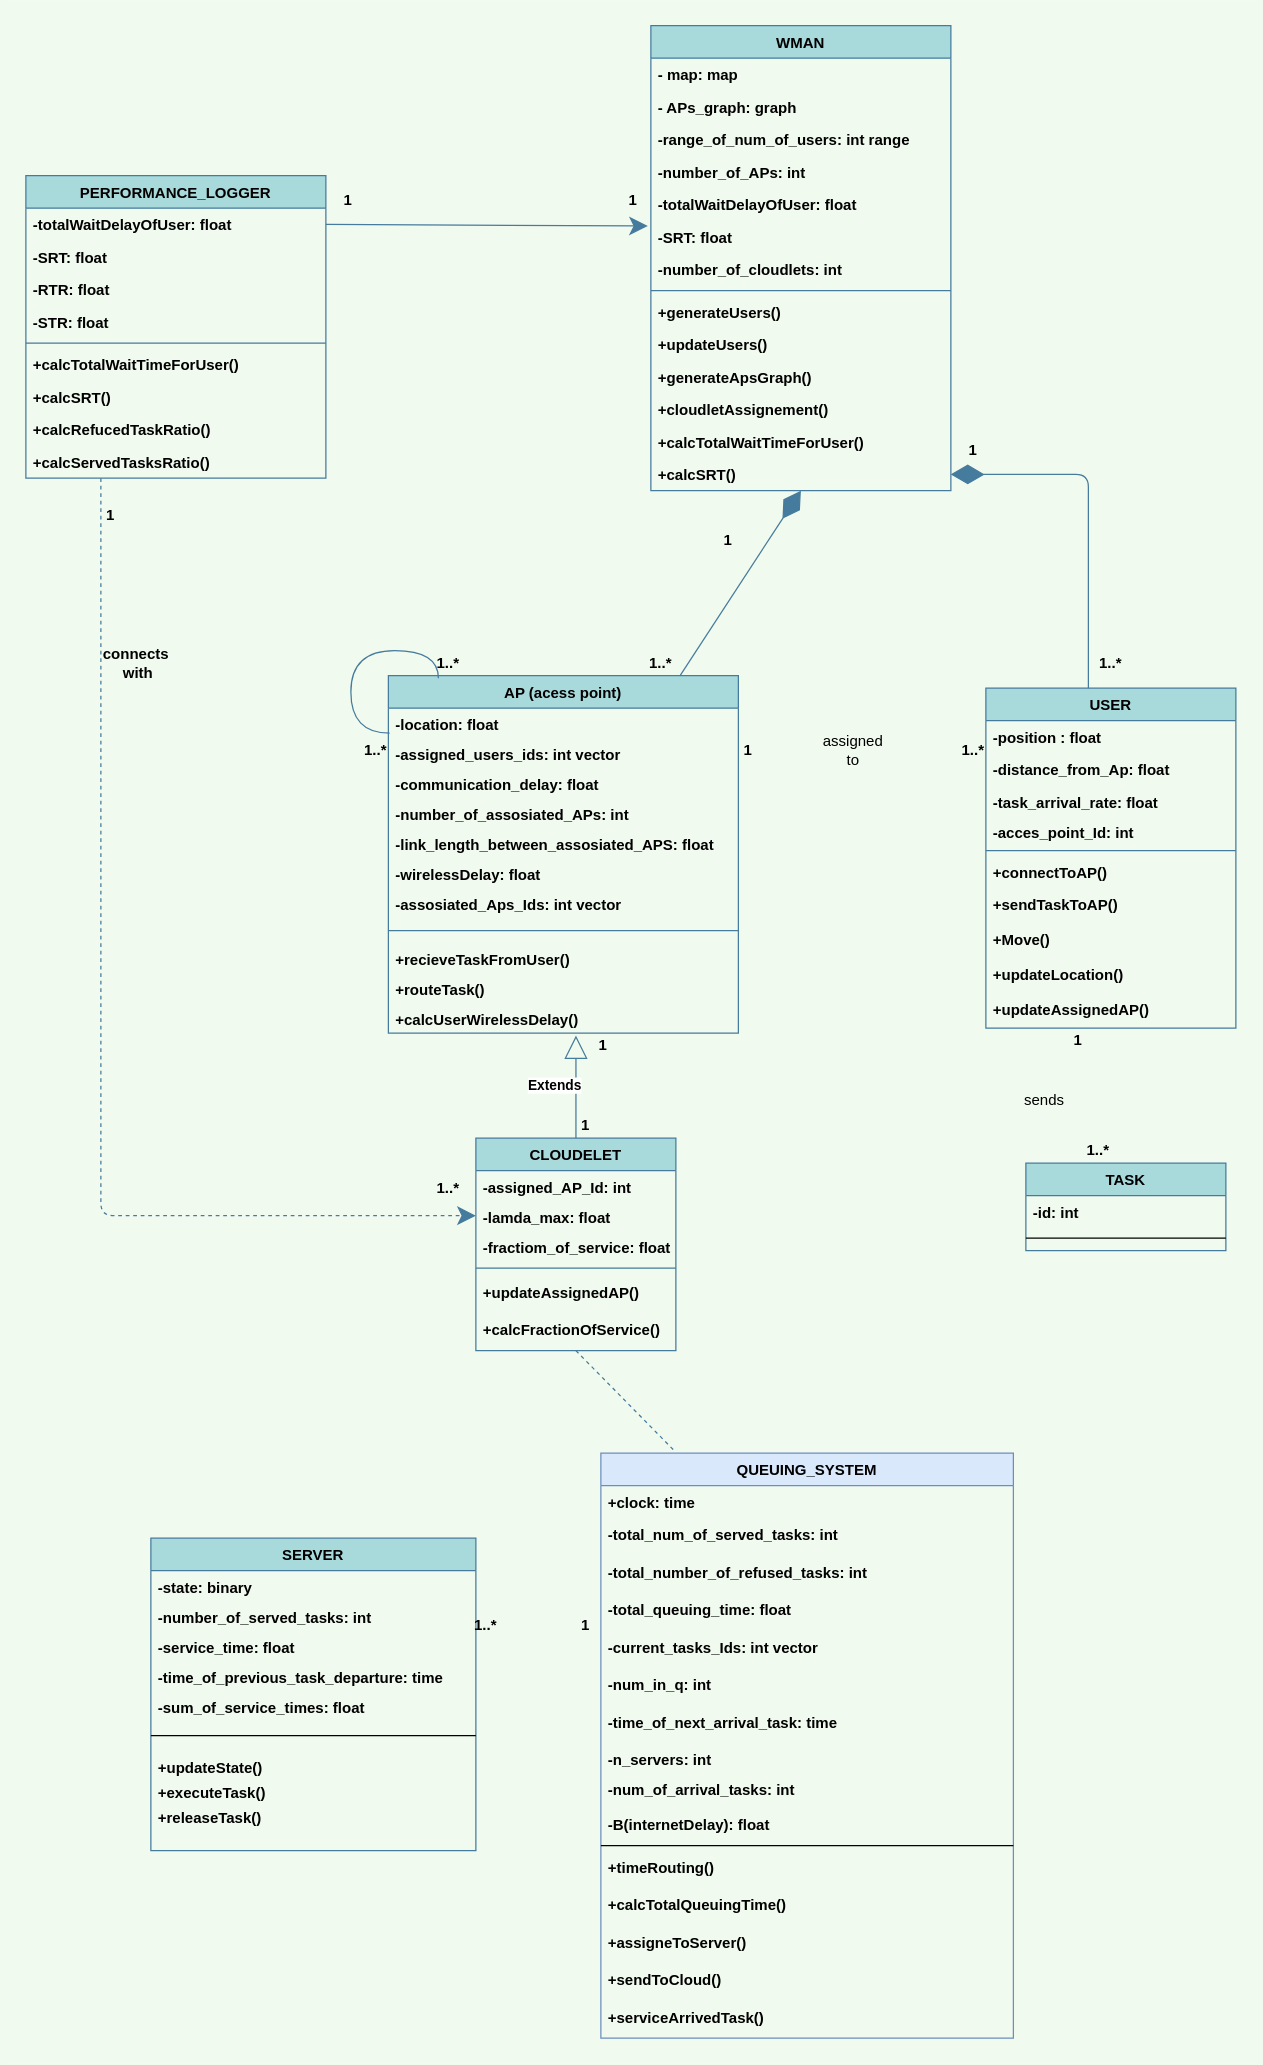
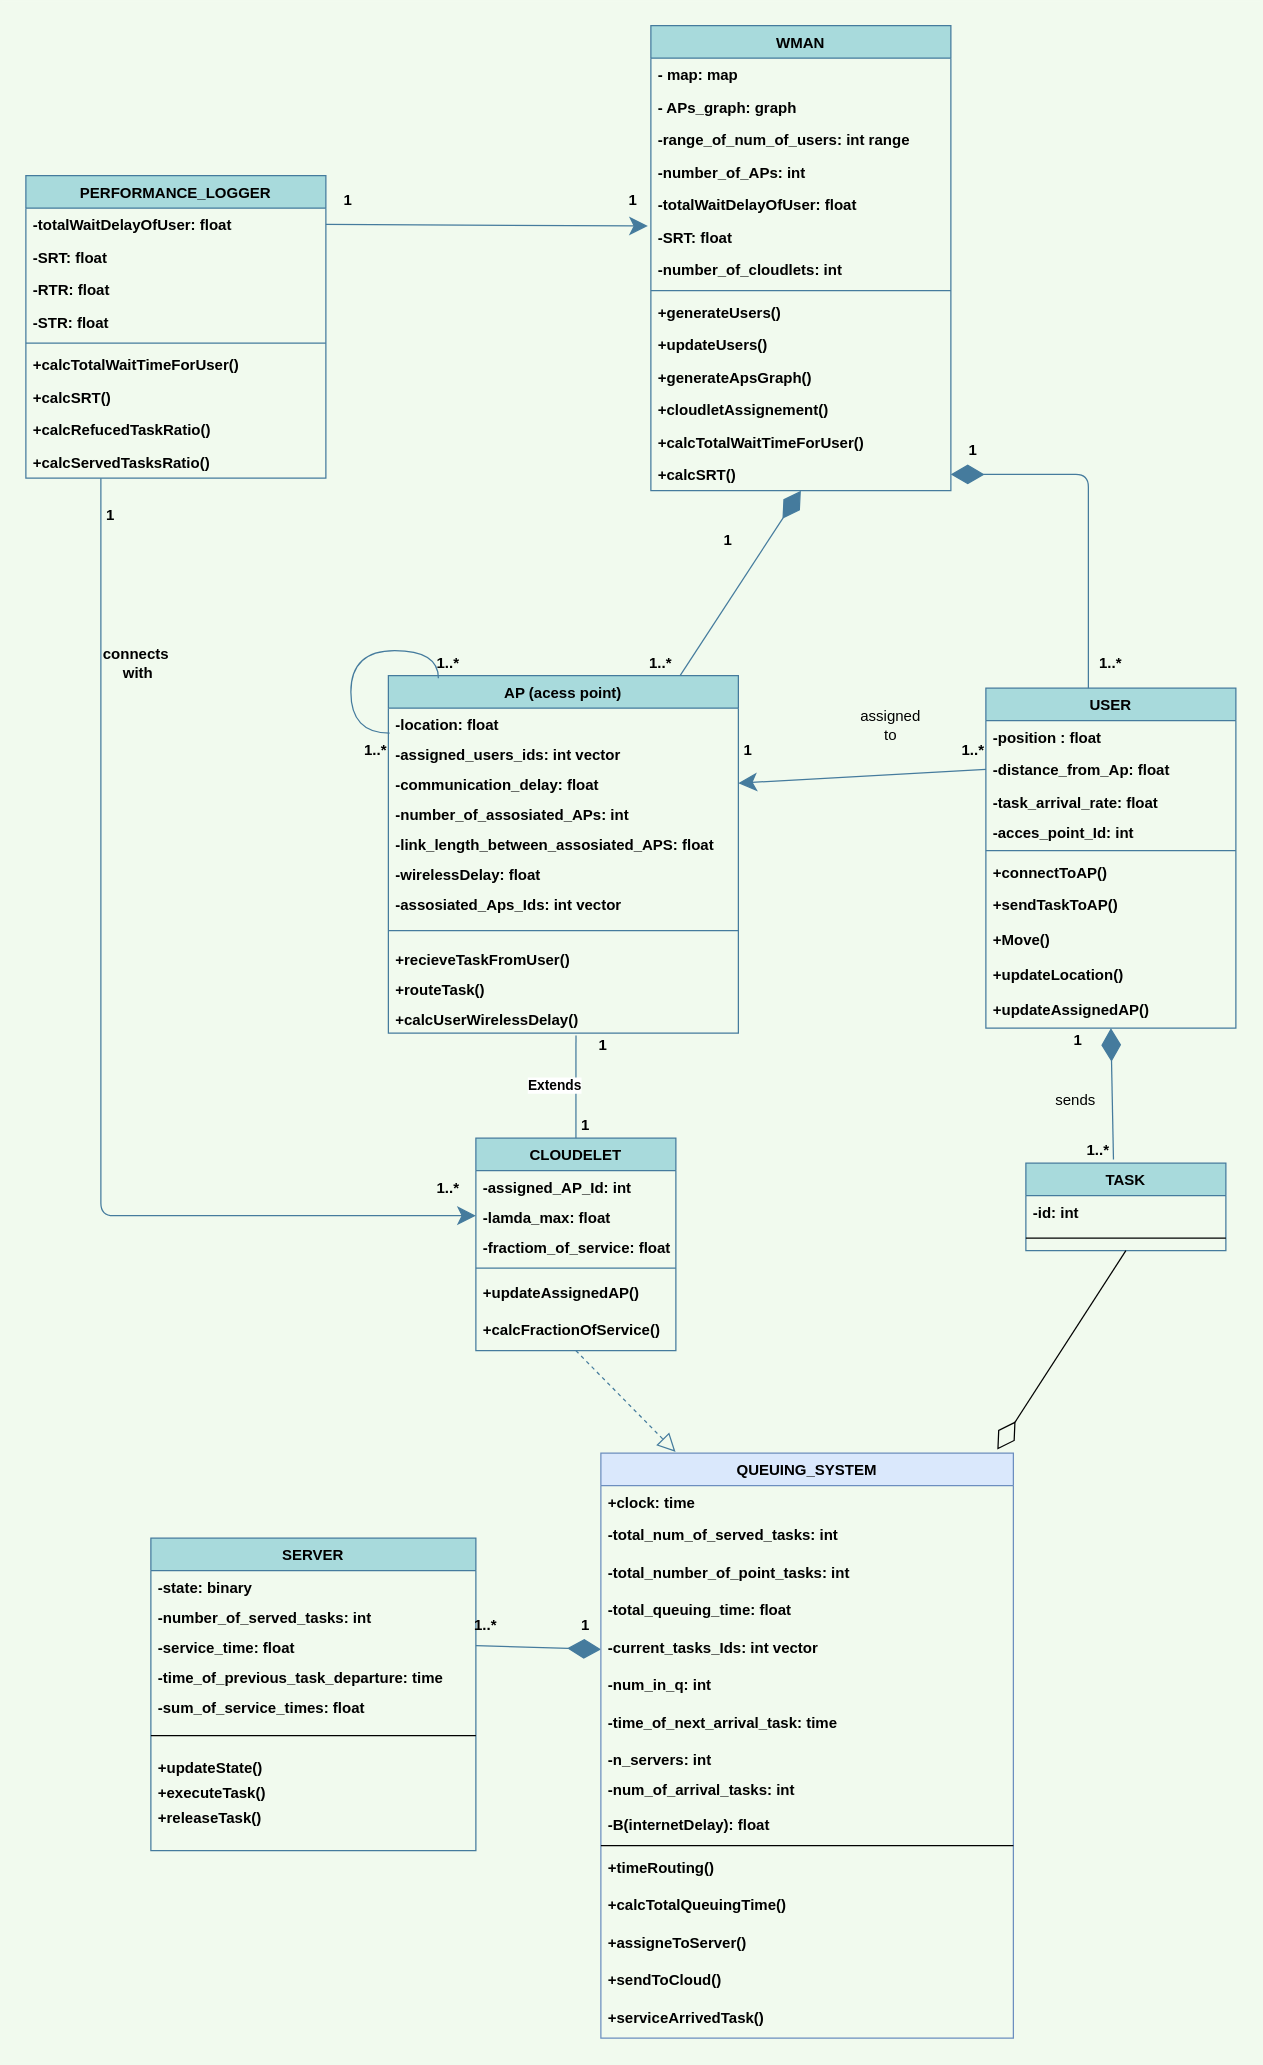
(853, 751) -> (891, 726)
none -> (868, 776)
(101, 1023) -> (101, 1023)
(576, 1059) -> (576, 1048)
(1044, 1101) -> (1076, 1101)
none -> (1112, 1110)
none -> (1070, 1337)
(668, 1444) -> (662, 1438)
(747, 1573) -> (736, 1573)
none -> (522, 1647)
